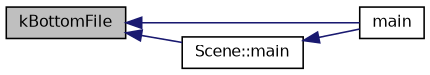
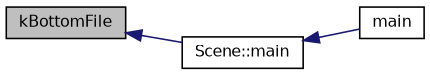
(251, 23) -> none
